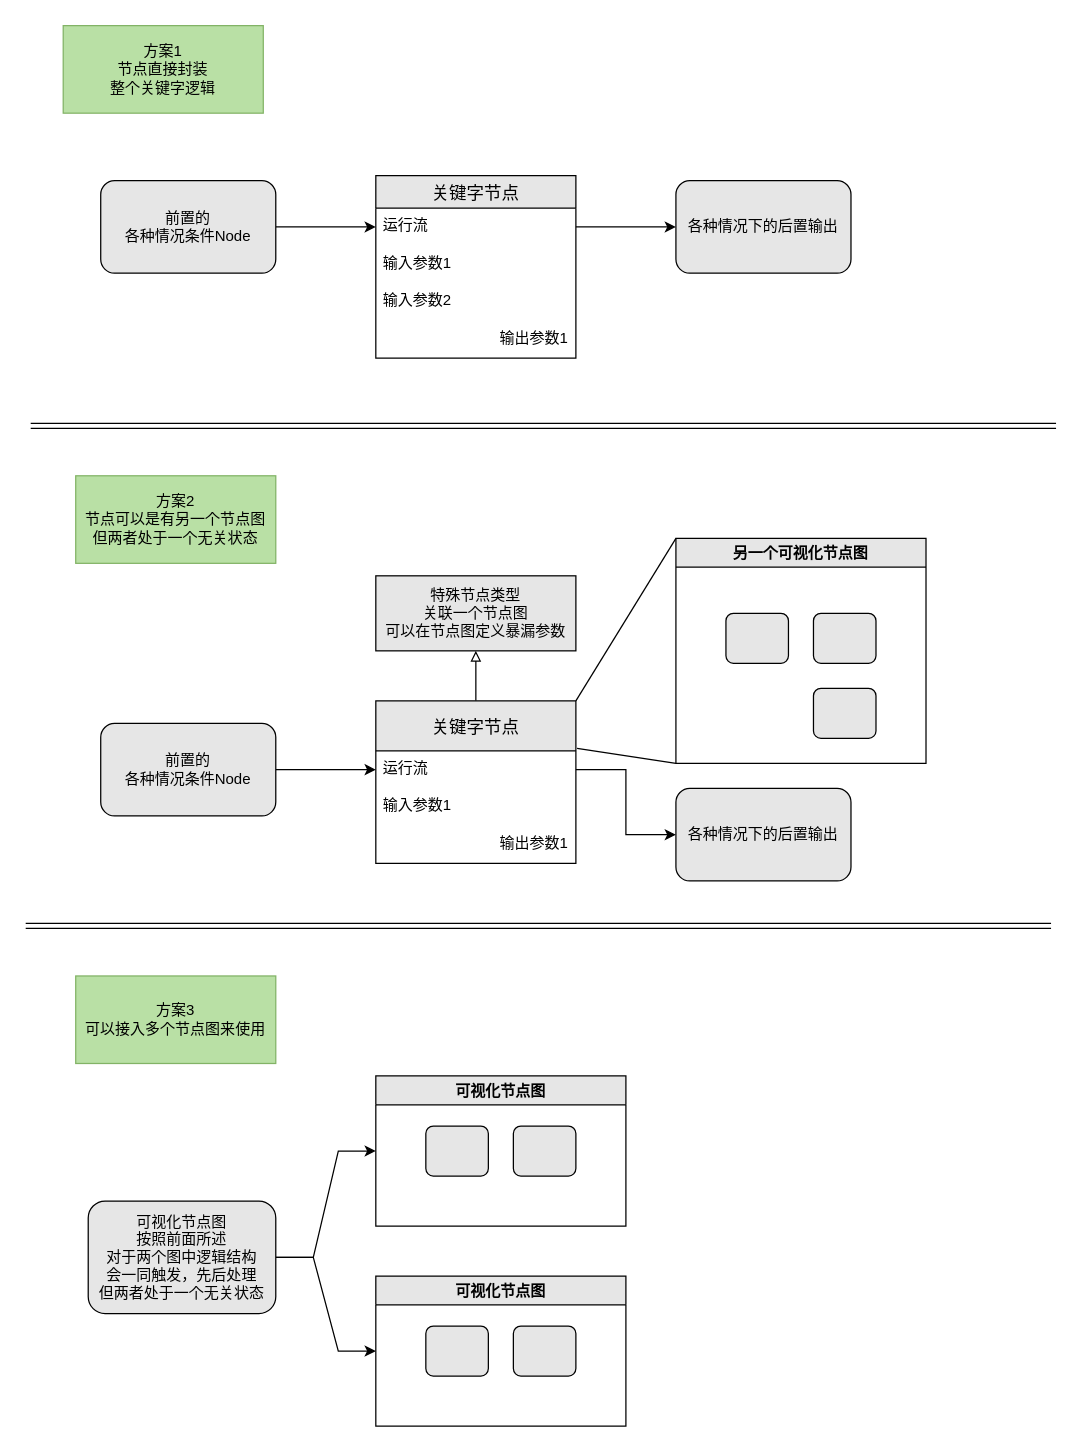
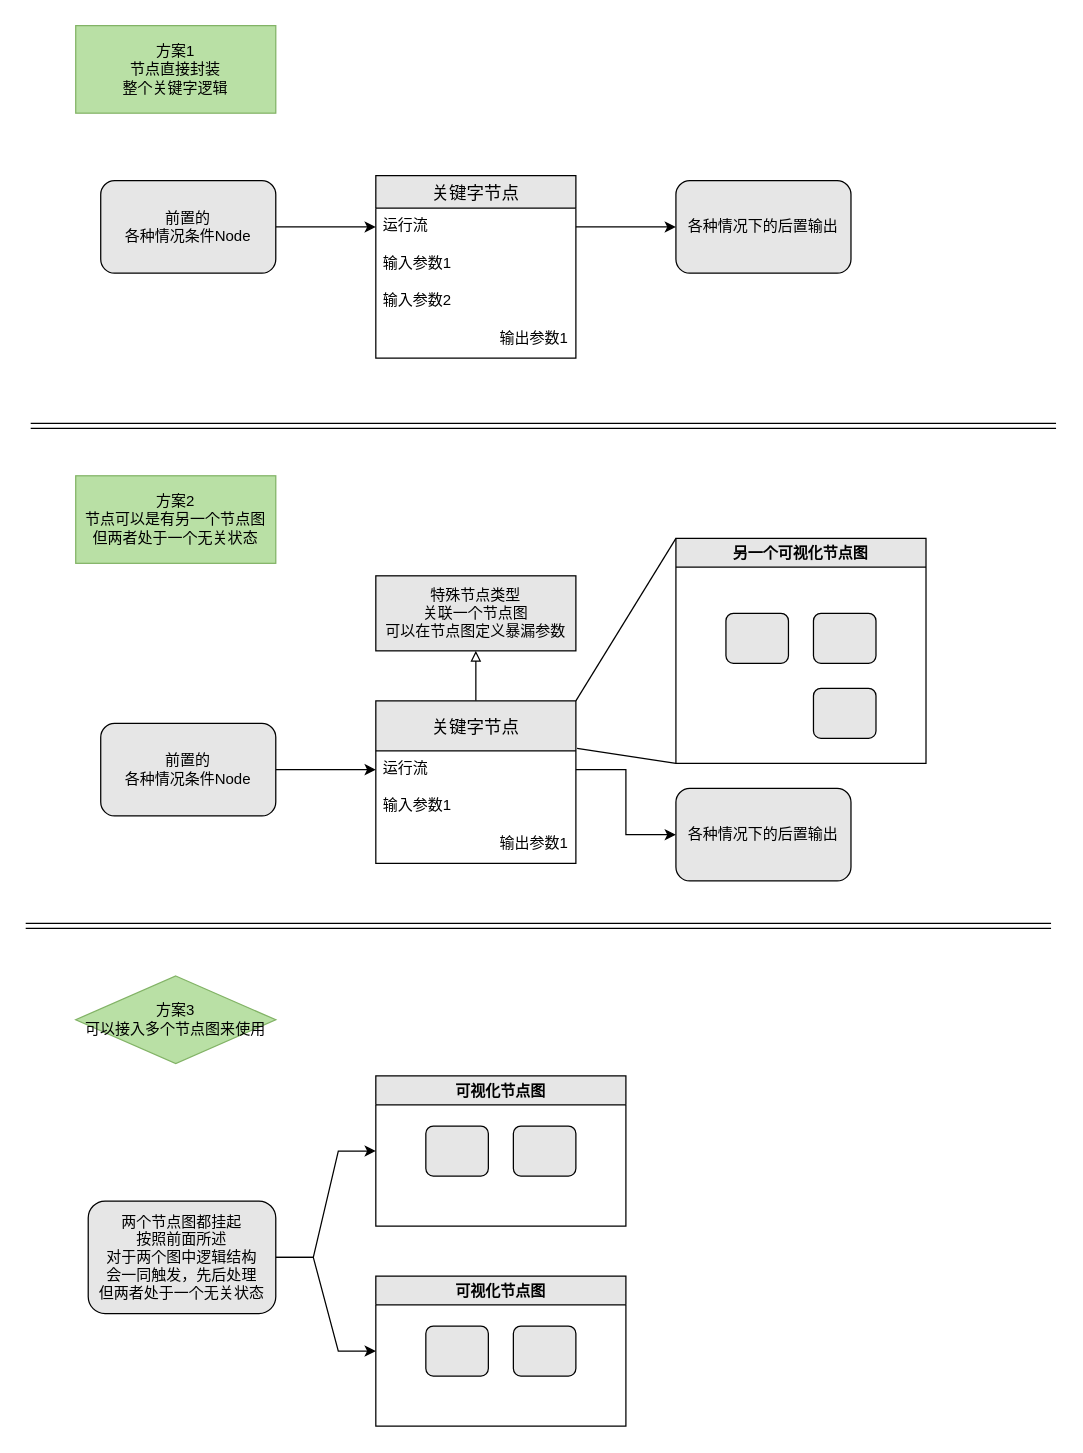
(163, 69) -> (176, 69)
(176, 1019) -> (176, 1019)
(182, 1257) -> (182, 1257)
